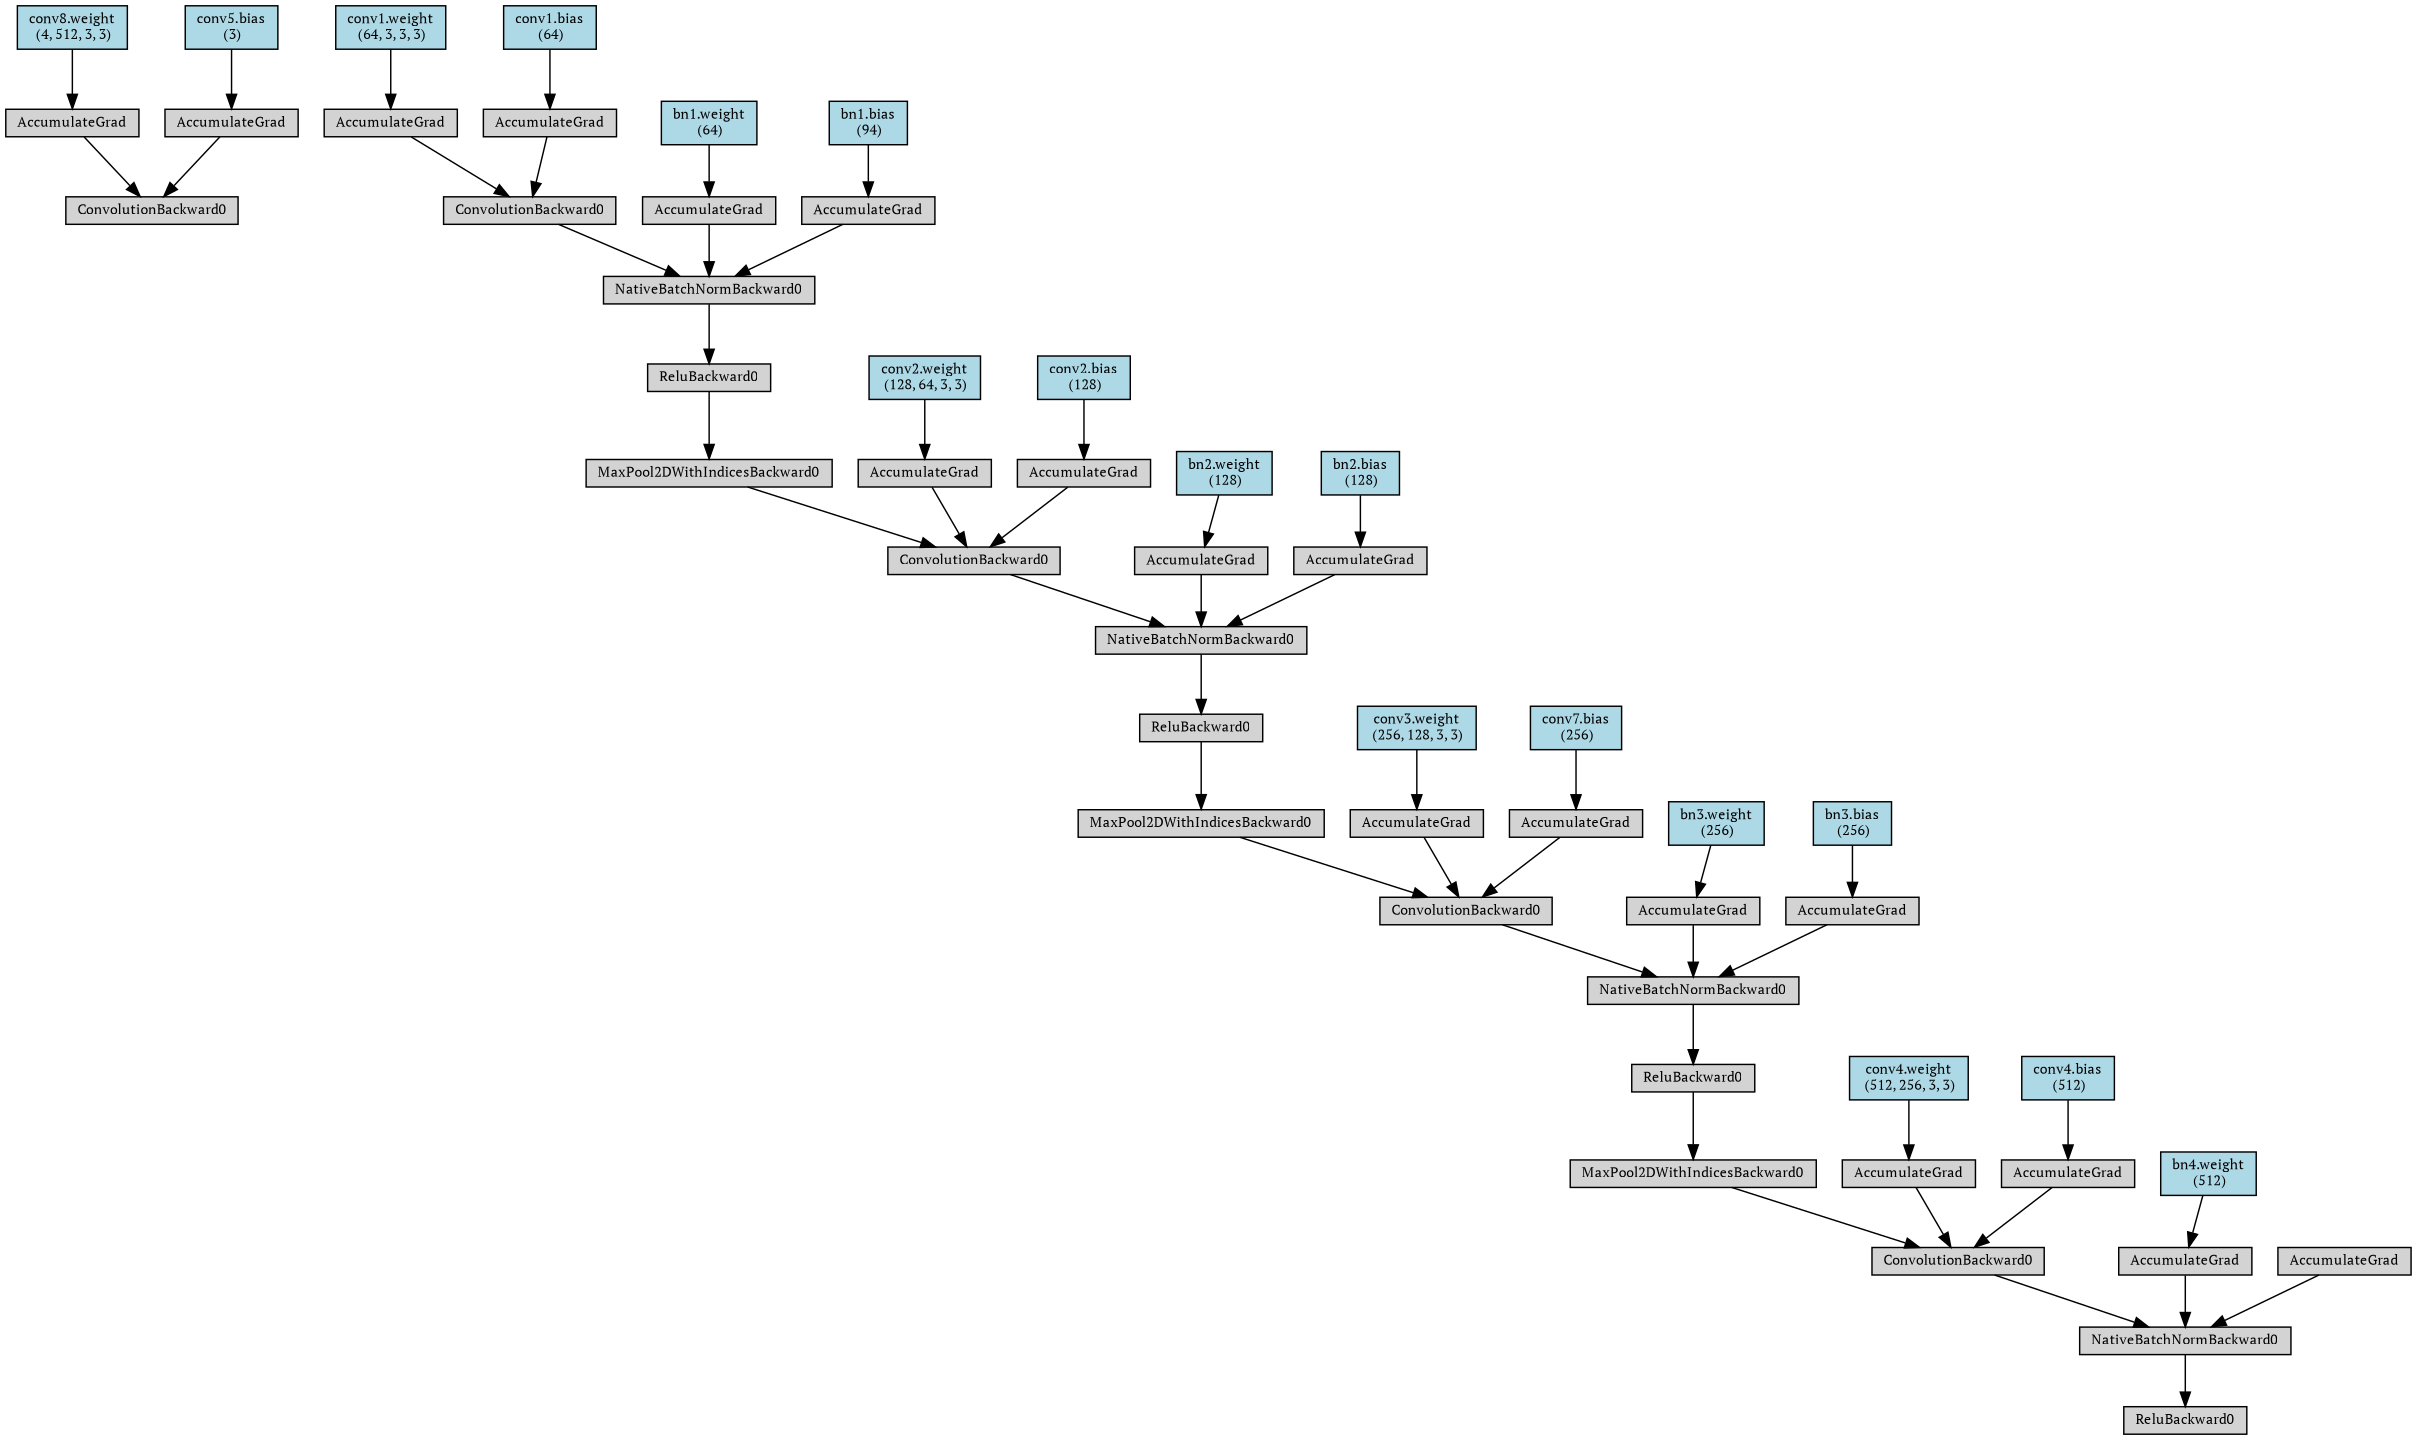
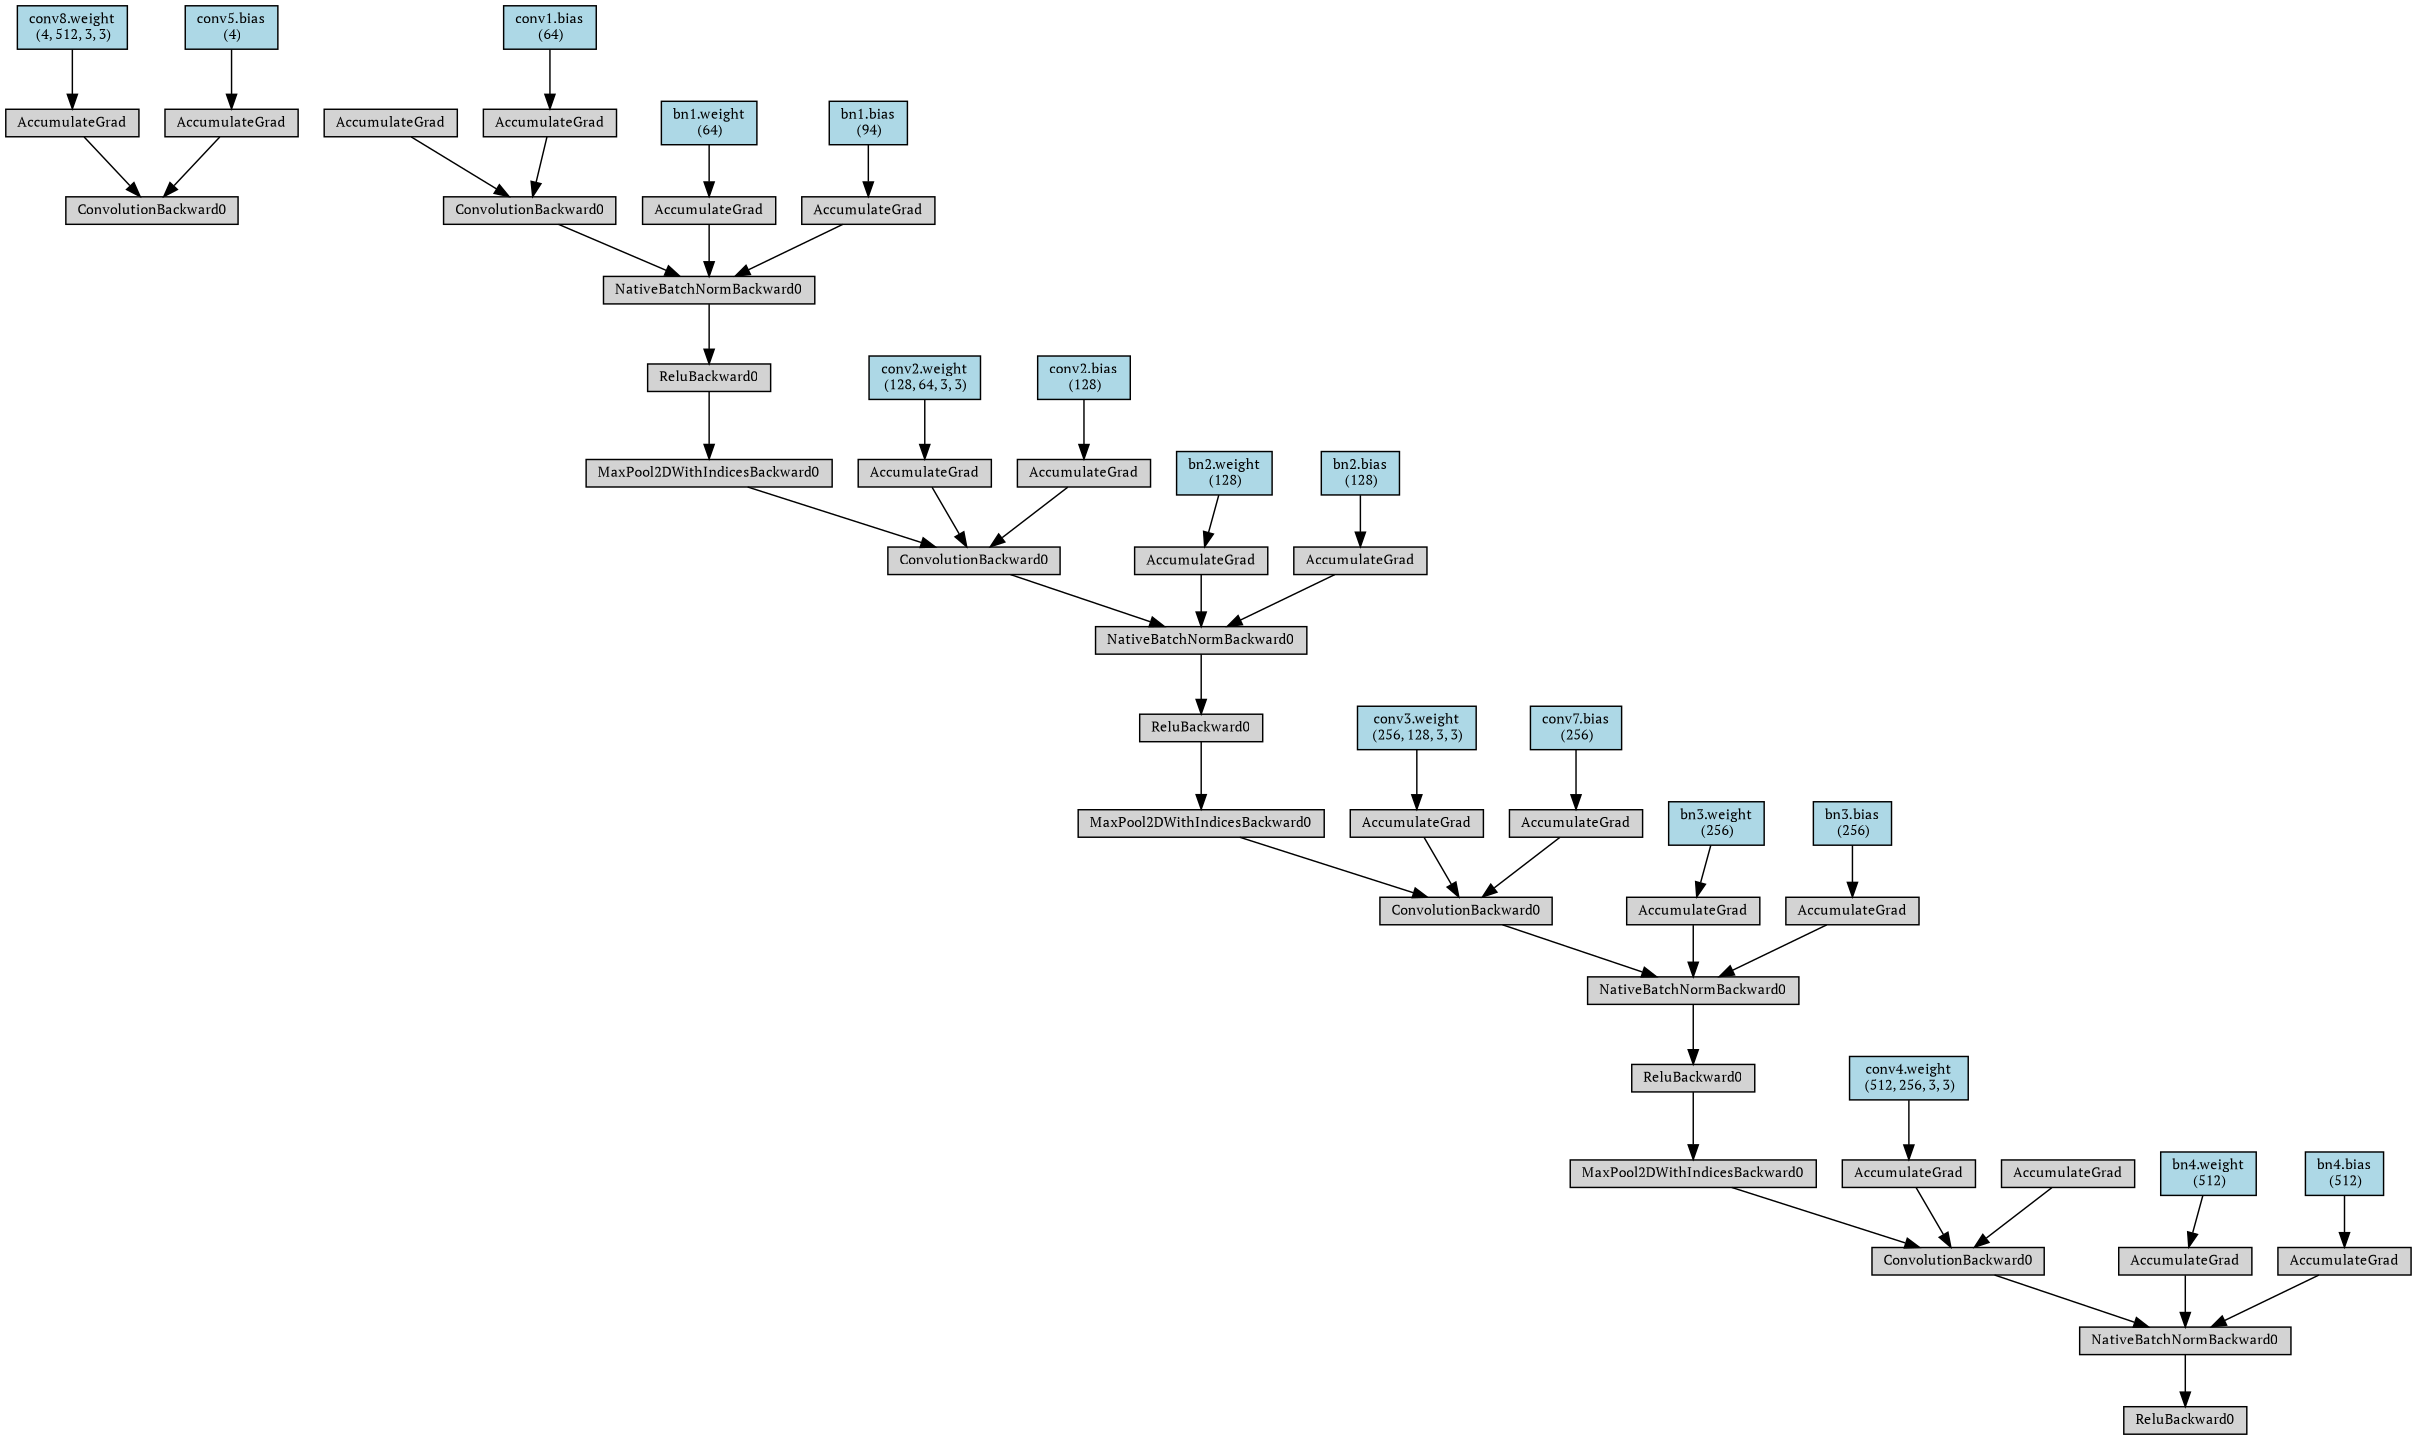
(232, 27) -> (232, 27)
(391, 27) -> none
(2068, 1078) -> none
none -> (2344, 1174)
